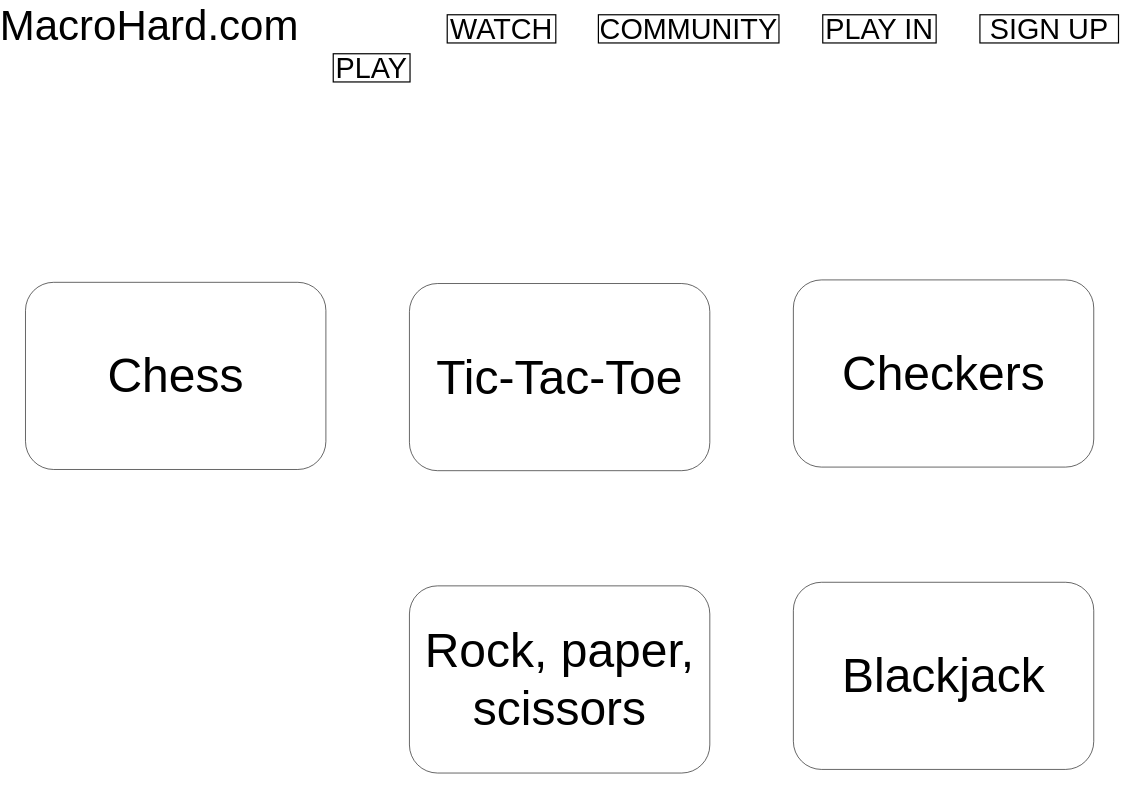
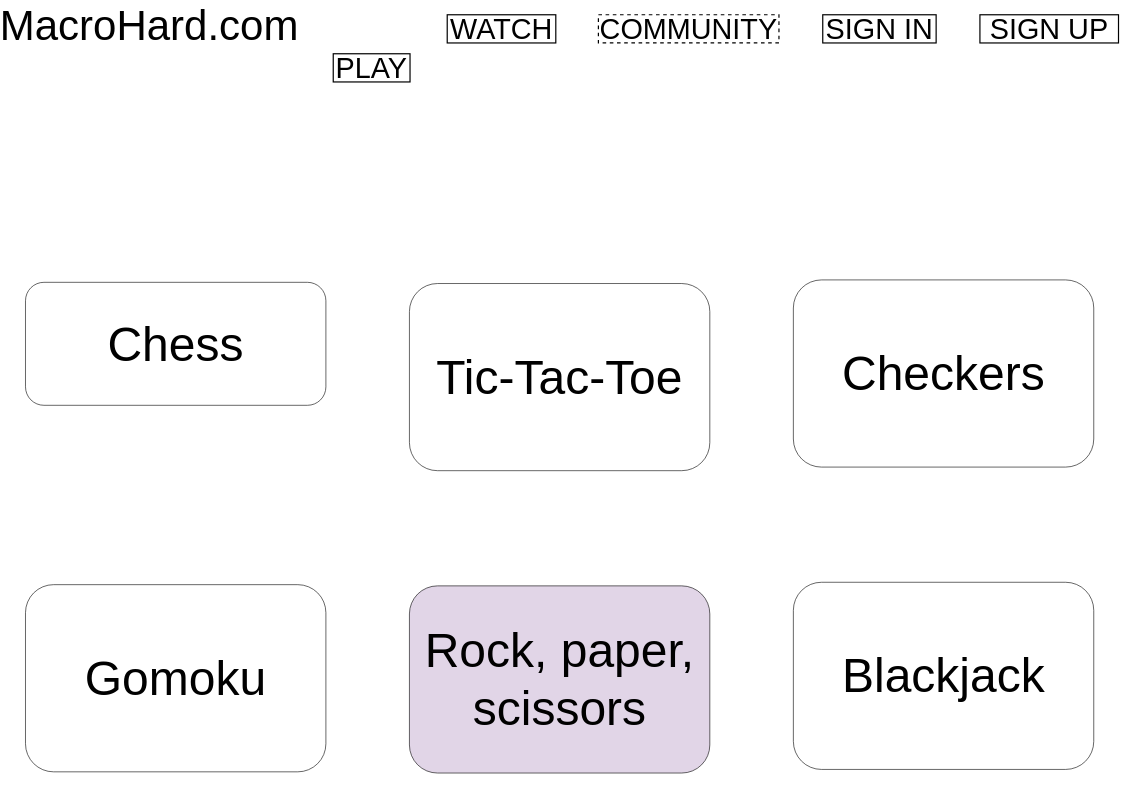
(689, 29) -> (689, 29)
(880, 29) -> (880, 29)
(176, 376) -> (176, 344)
none -> (176, 678)
(560, 680) -> (560, 680)
